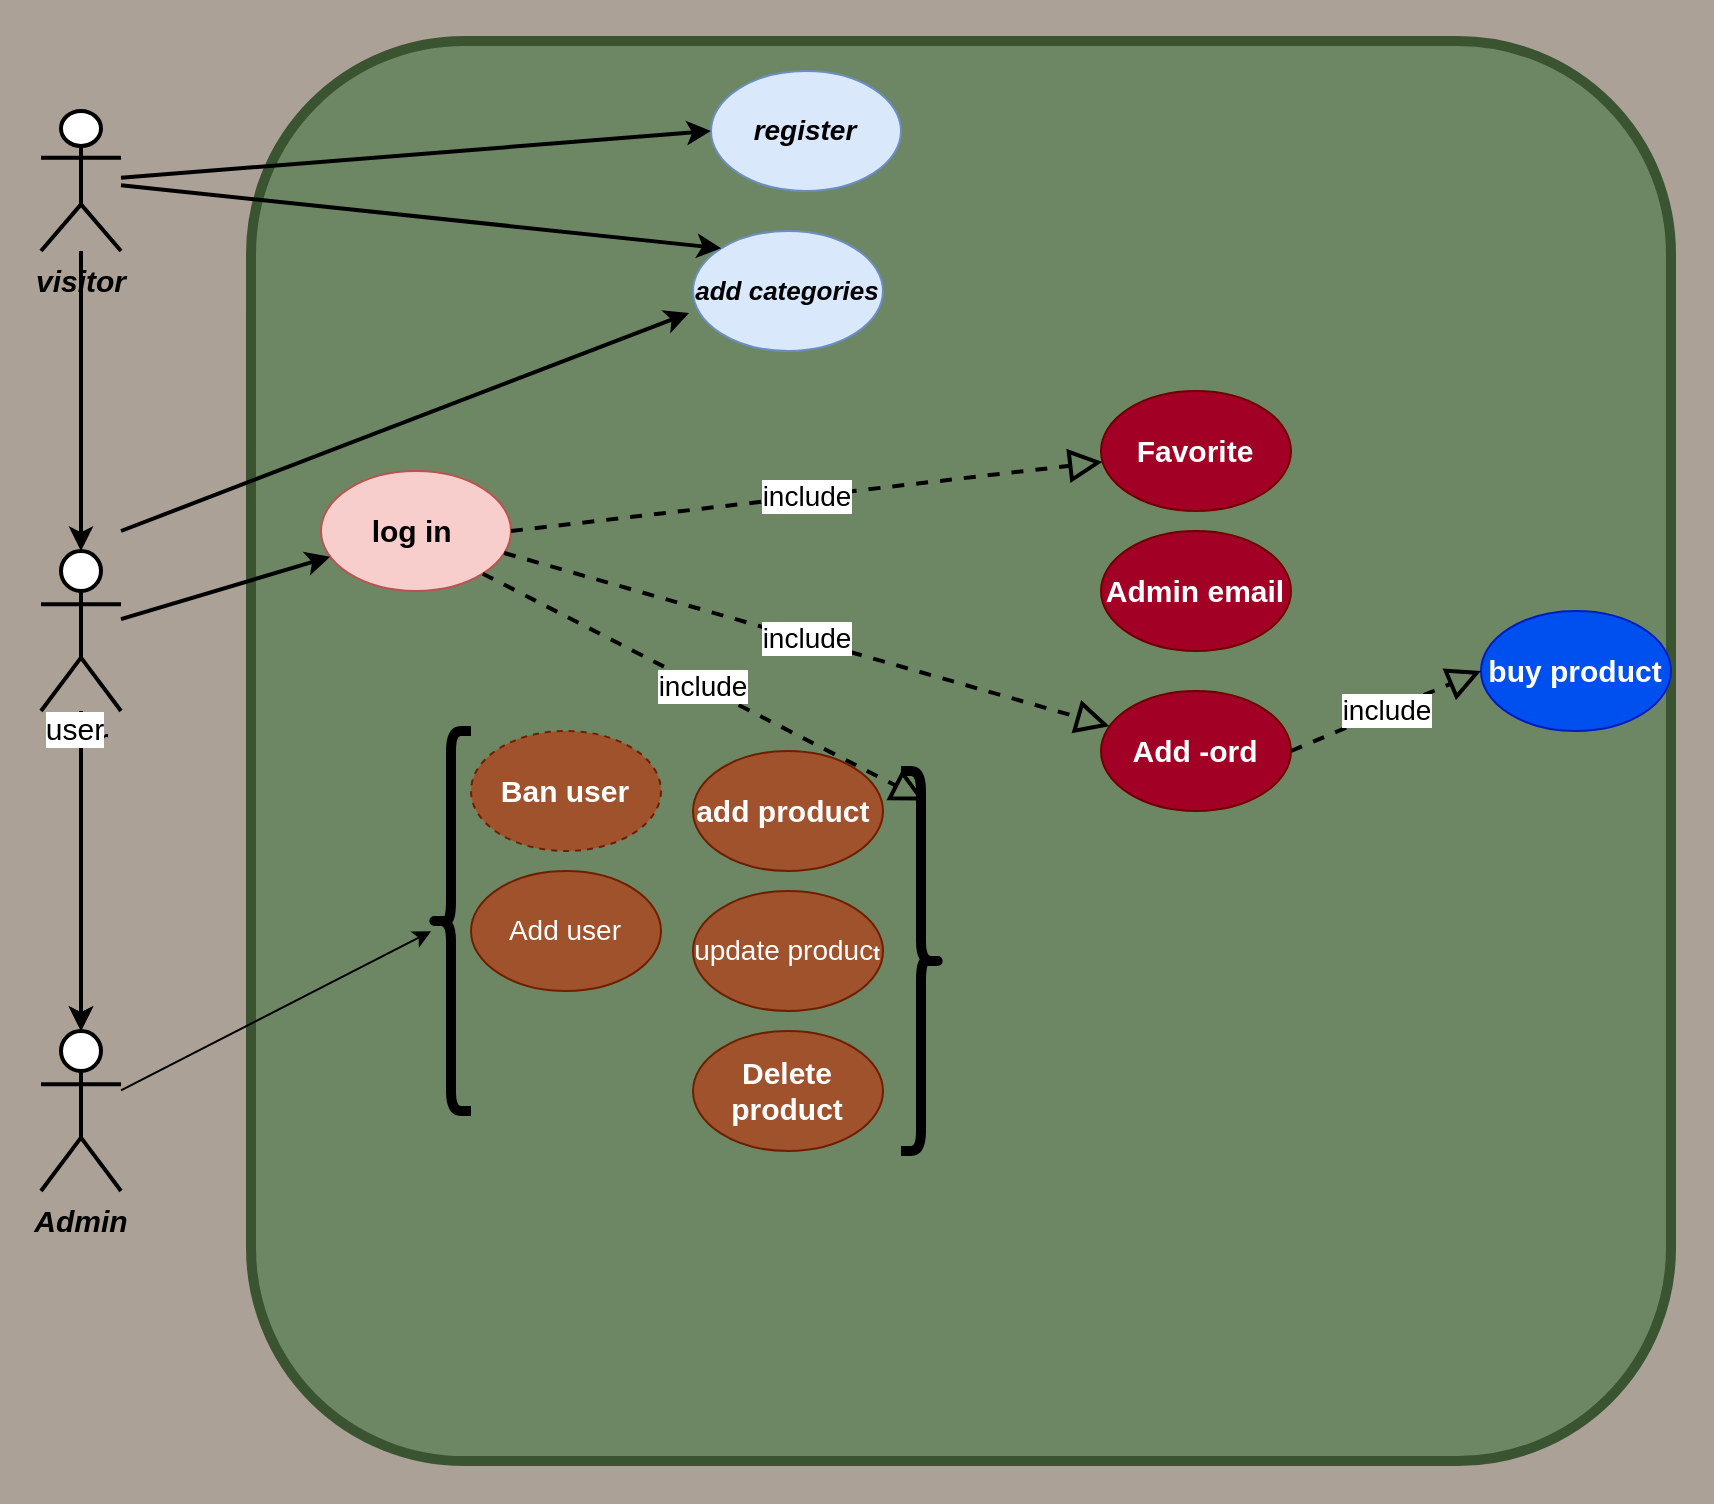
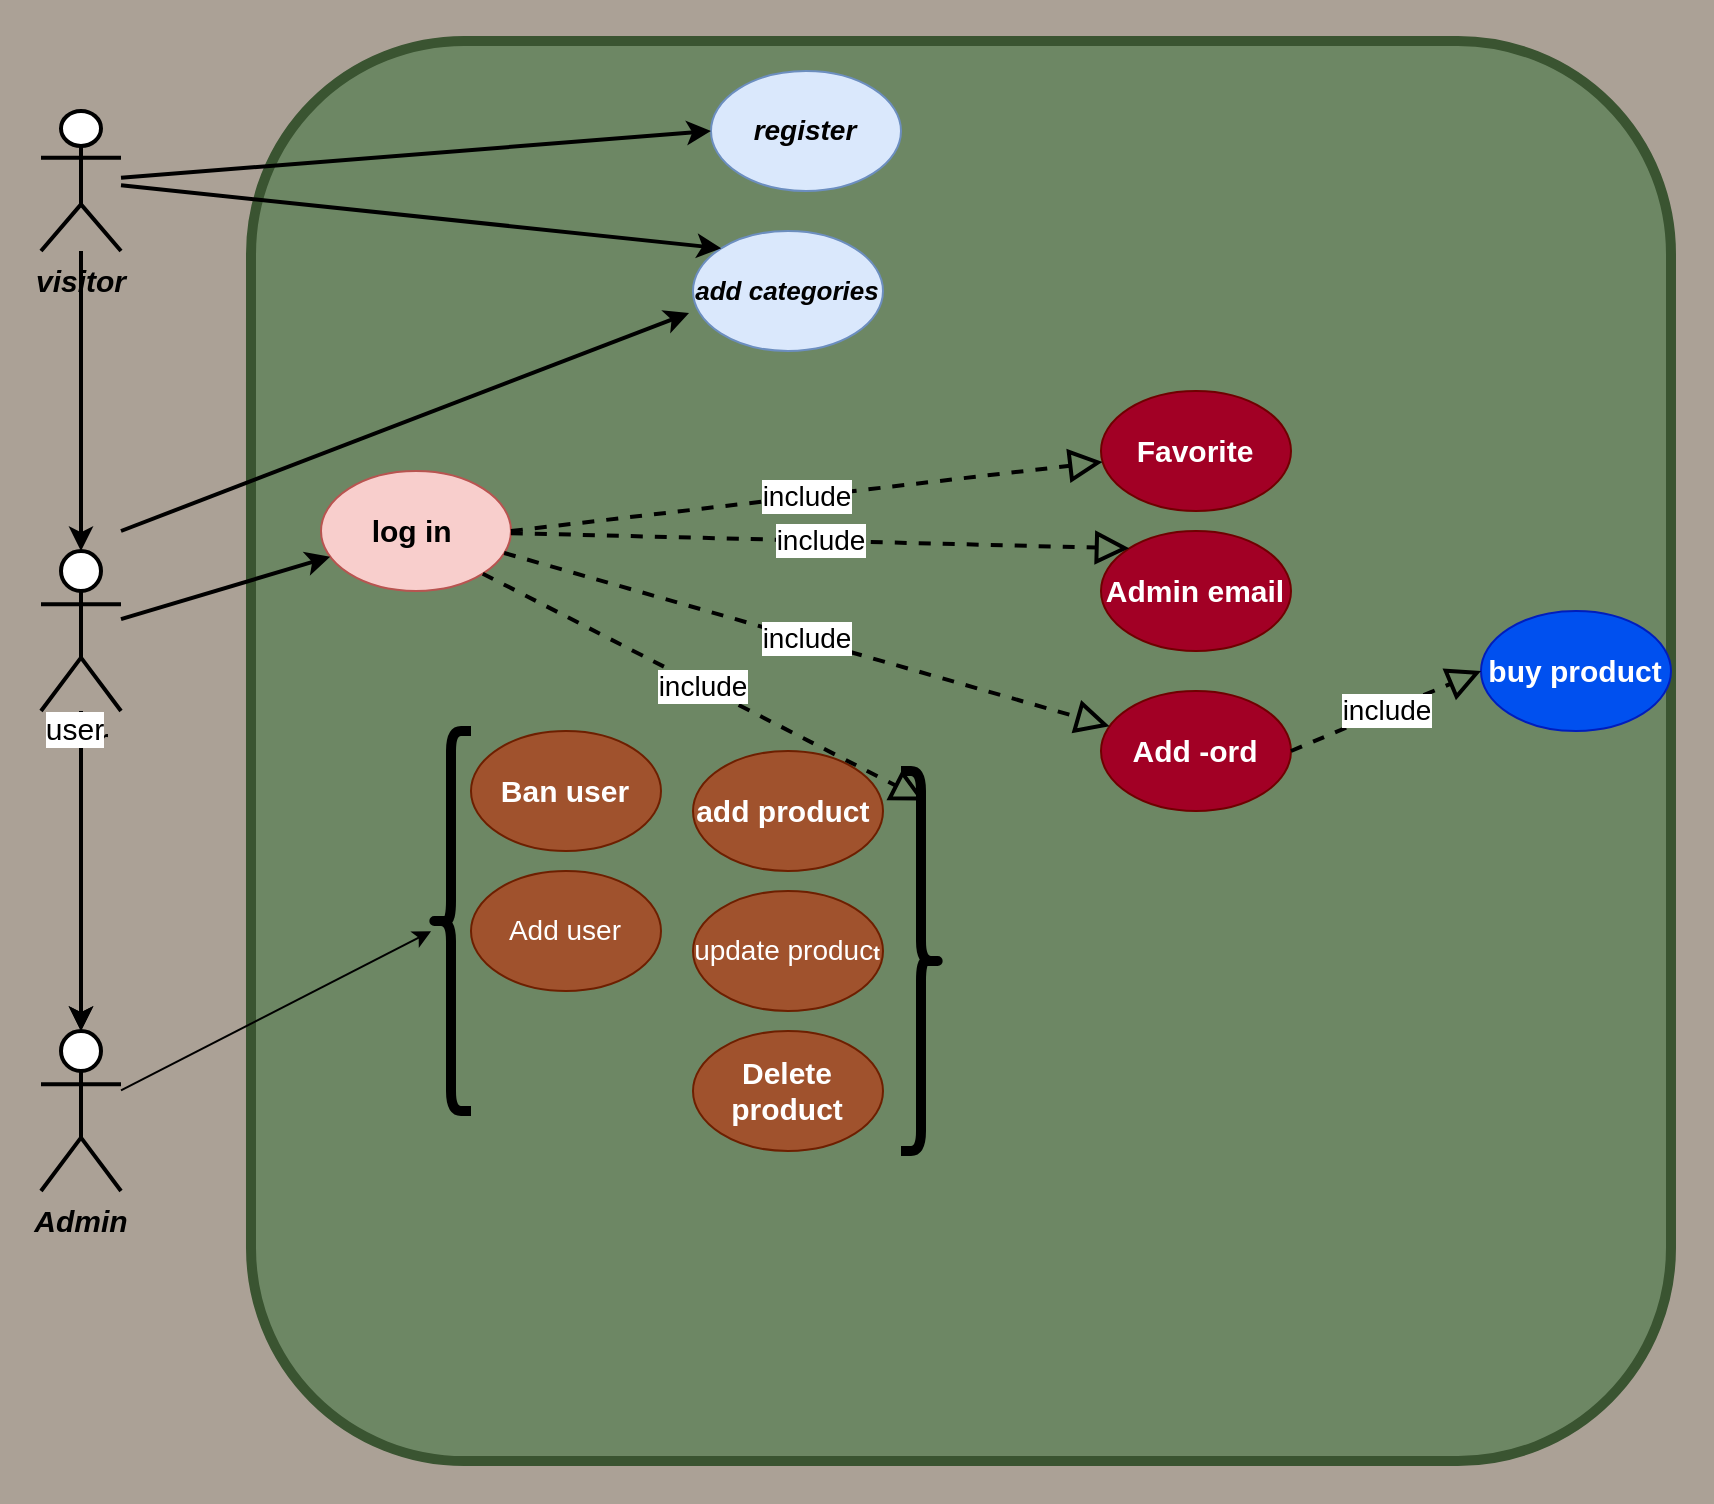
none -> (828, 541)
(566, 791) -> (566, 791)
